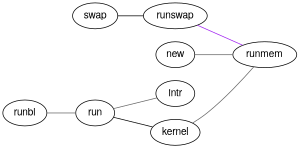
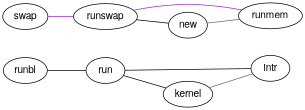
(131, 16) -> (61, 17)
none -> (152, 21)
(225, 97) -> (231, 81)
(135, 103) -> (188, 69)
(61, 113) -> (67, 71)
